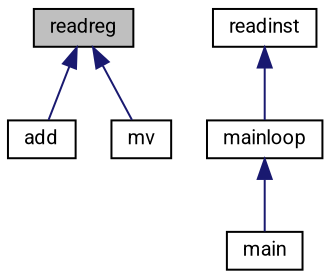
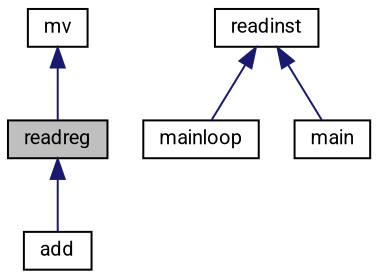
(117, 93) -> (58, 94)
(265, 205) -> (305, 93)
